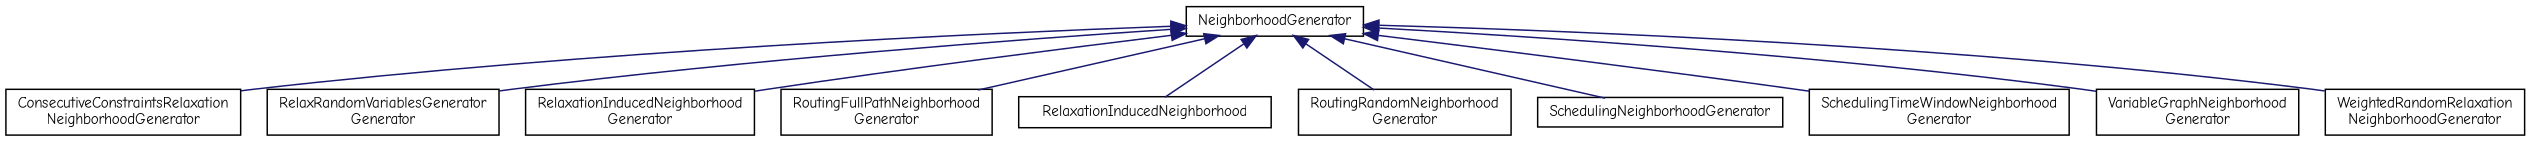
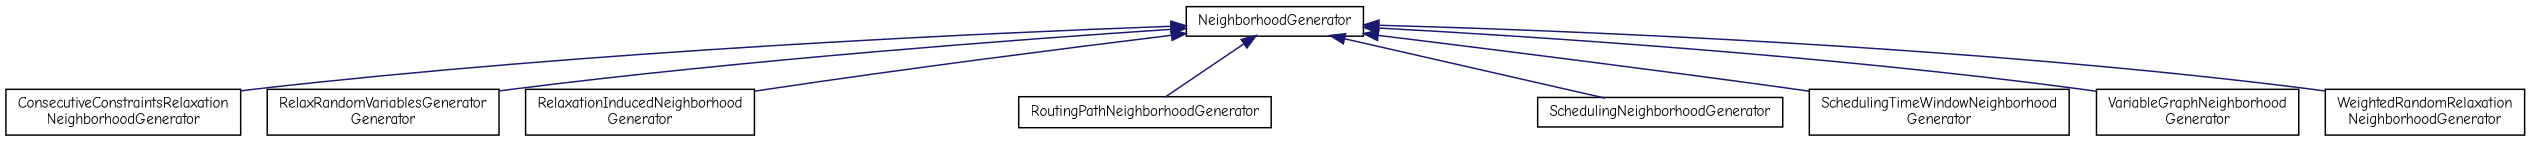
(887, 112) -> none
(1145, 112) -> (1145, 112)
(1405, 112) -> none
